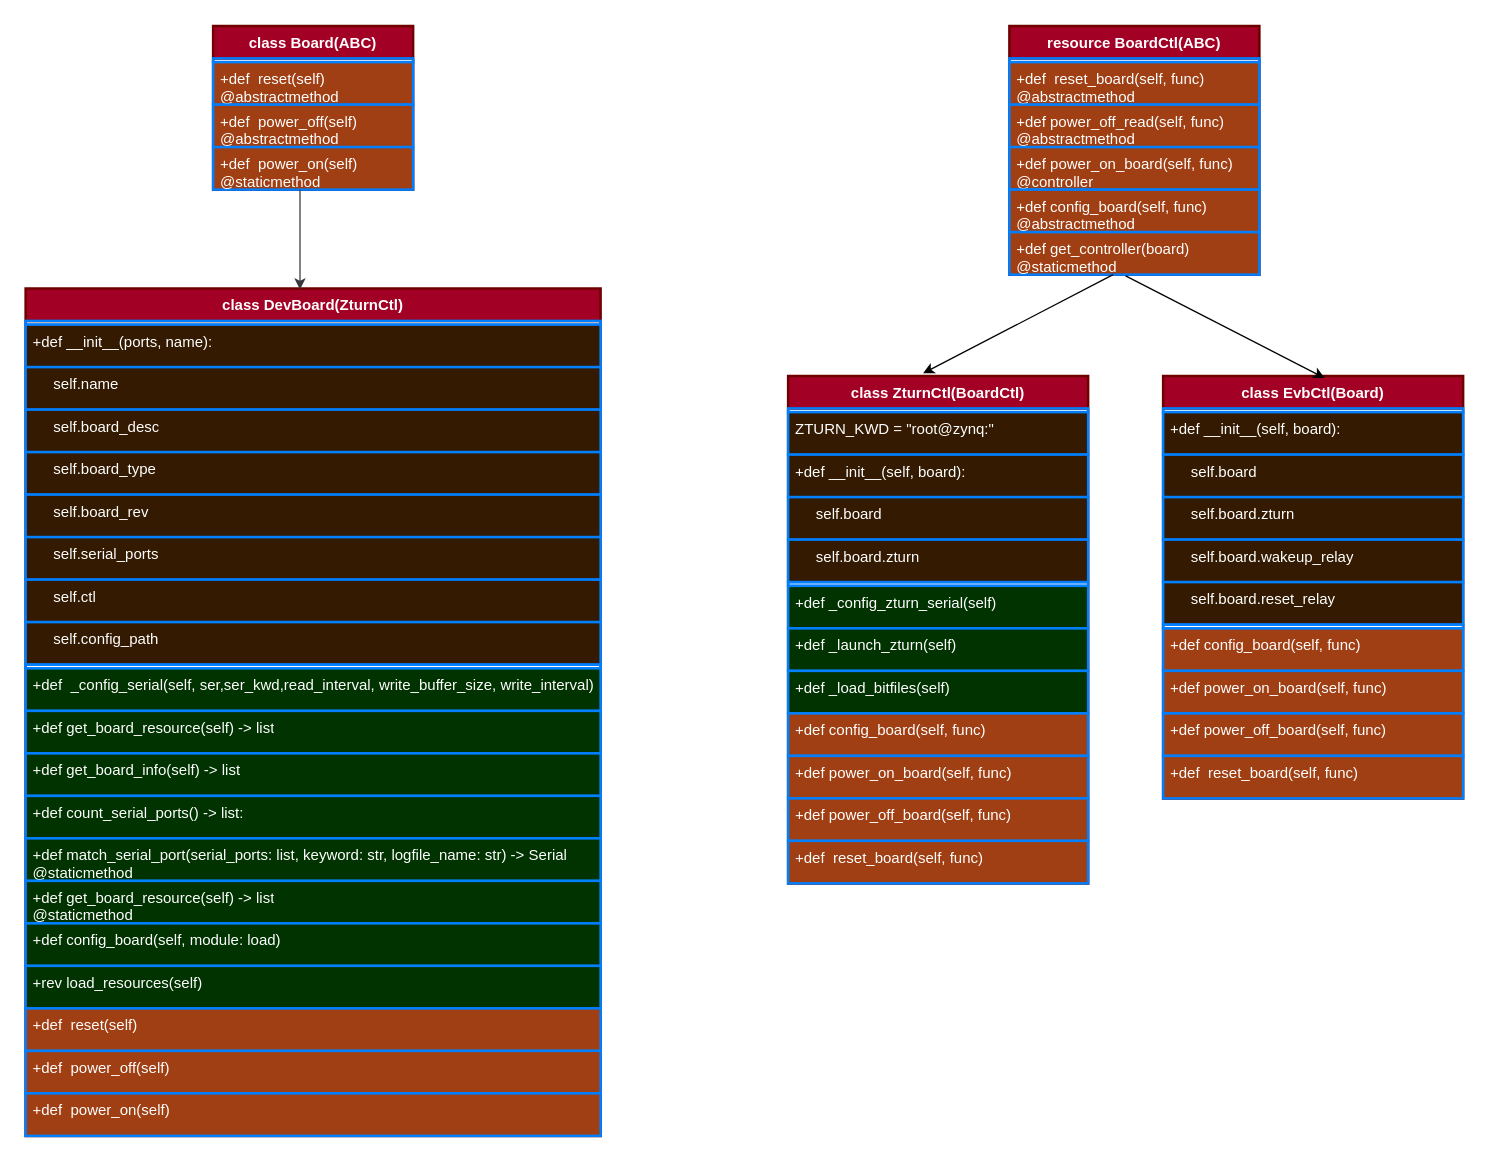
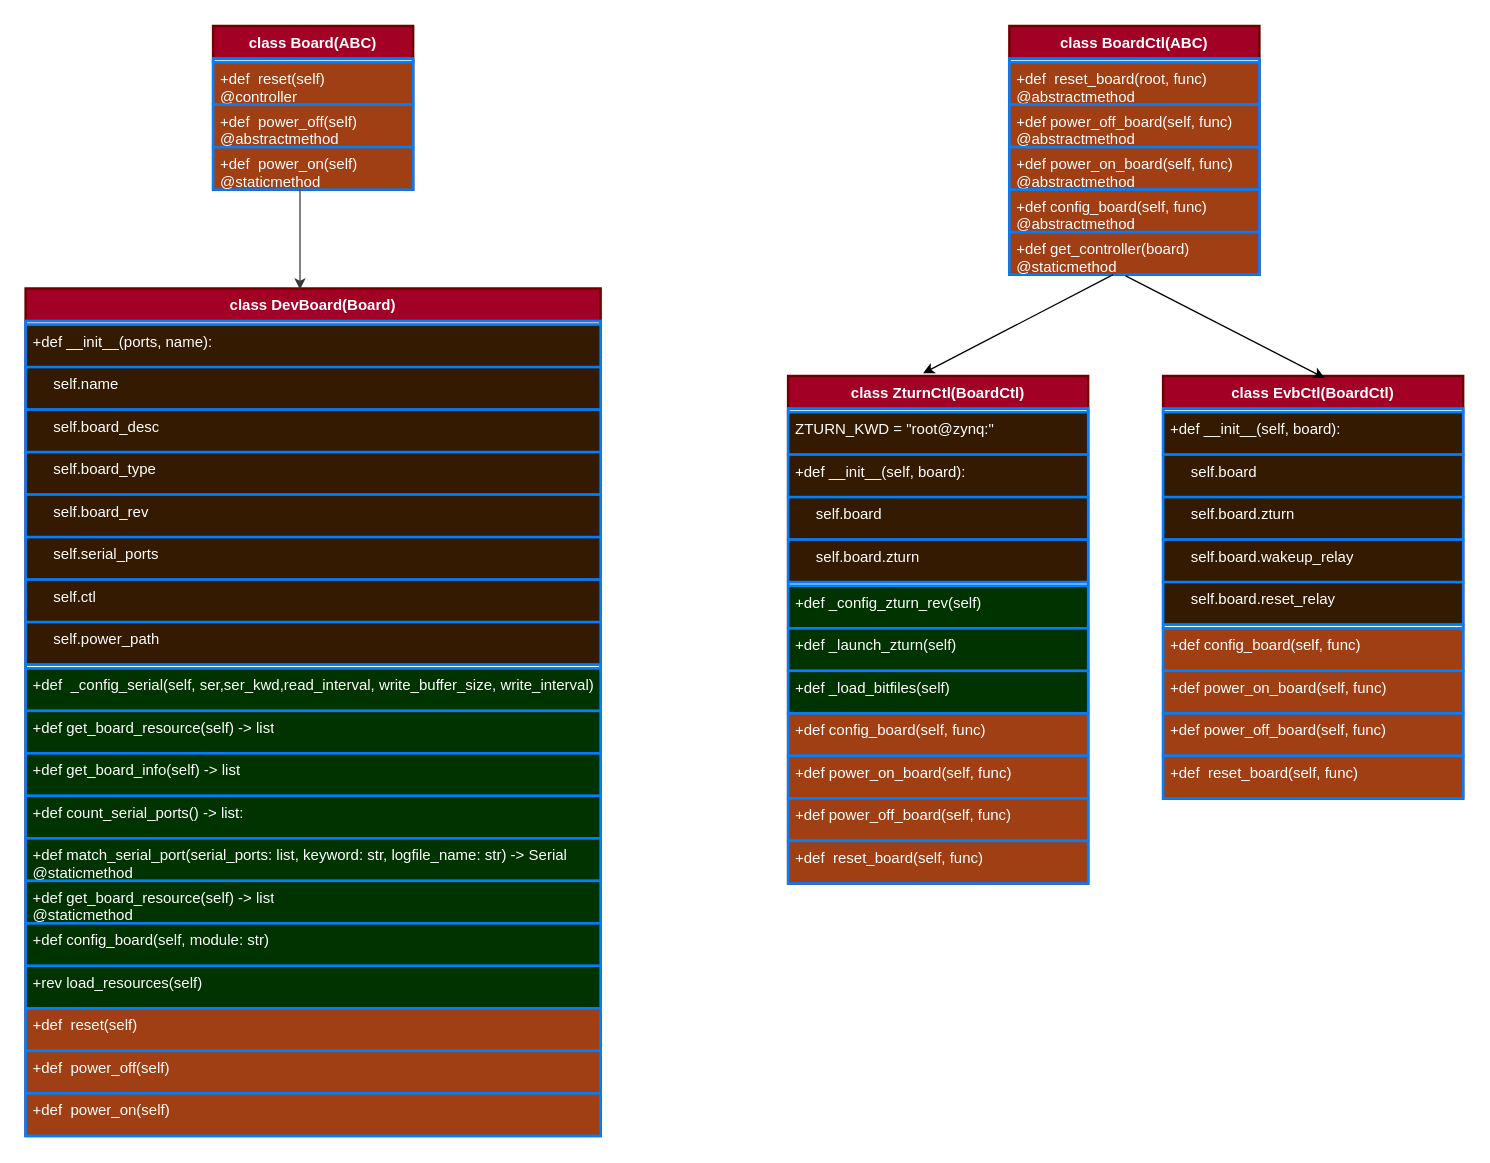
(1134, 43) -> (1134, 43)
(314, 89) -> (314, 89)
(1136, 89) -> (1136, 89)
(1136, 131) -> (1136, 131)
(1136, 174) -> (1136, 174)
(313, 306) -> (313, 306)
(1313, 393) -> (1313, 393)
(916, 603) -> (907, 603)
(94, 640) -> (92, 640)
(171, 941) -> (169, 941)
